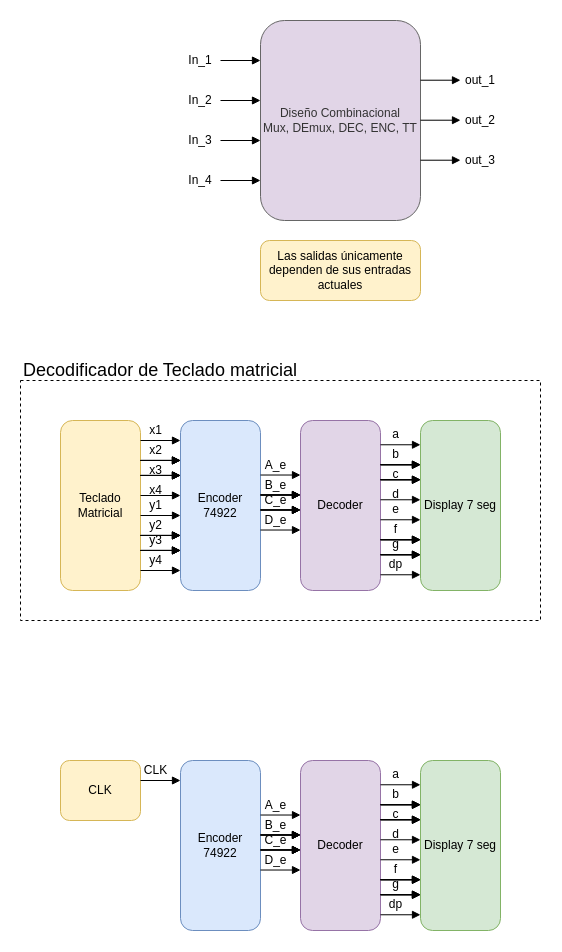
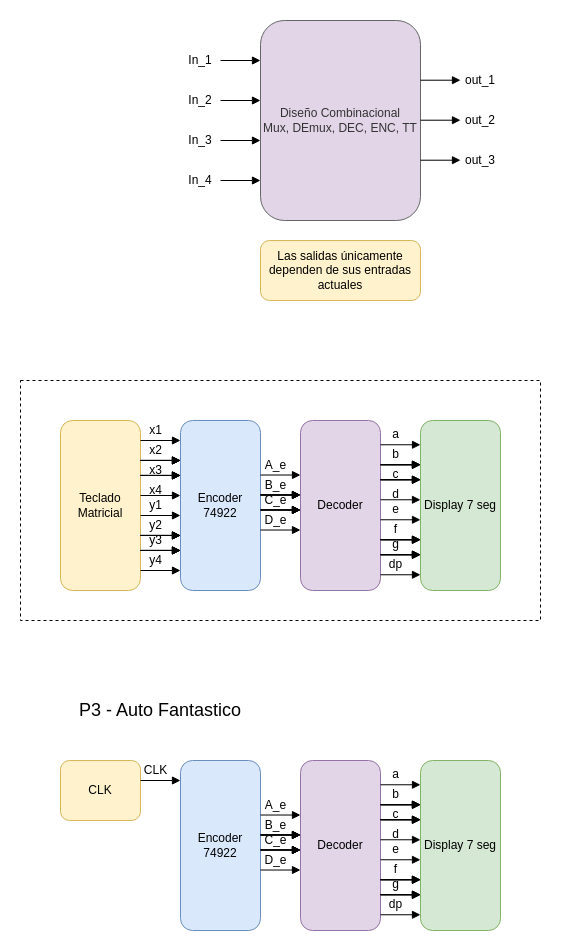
(161, 371) -> none
none -> (161, 711)
